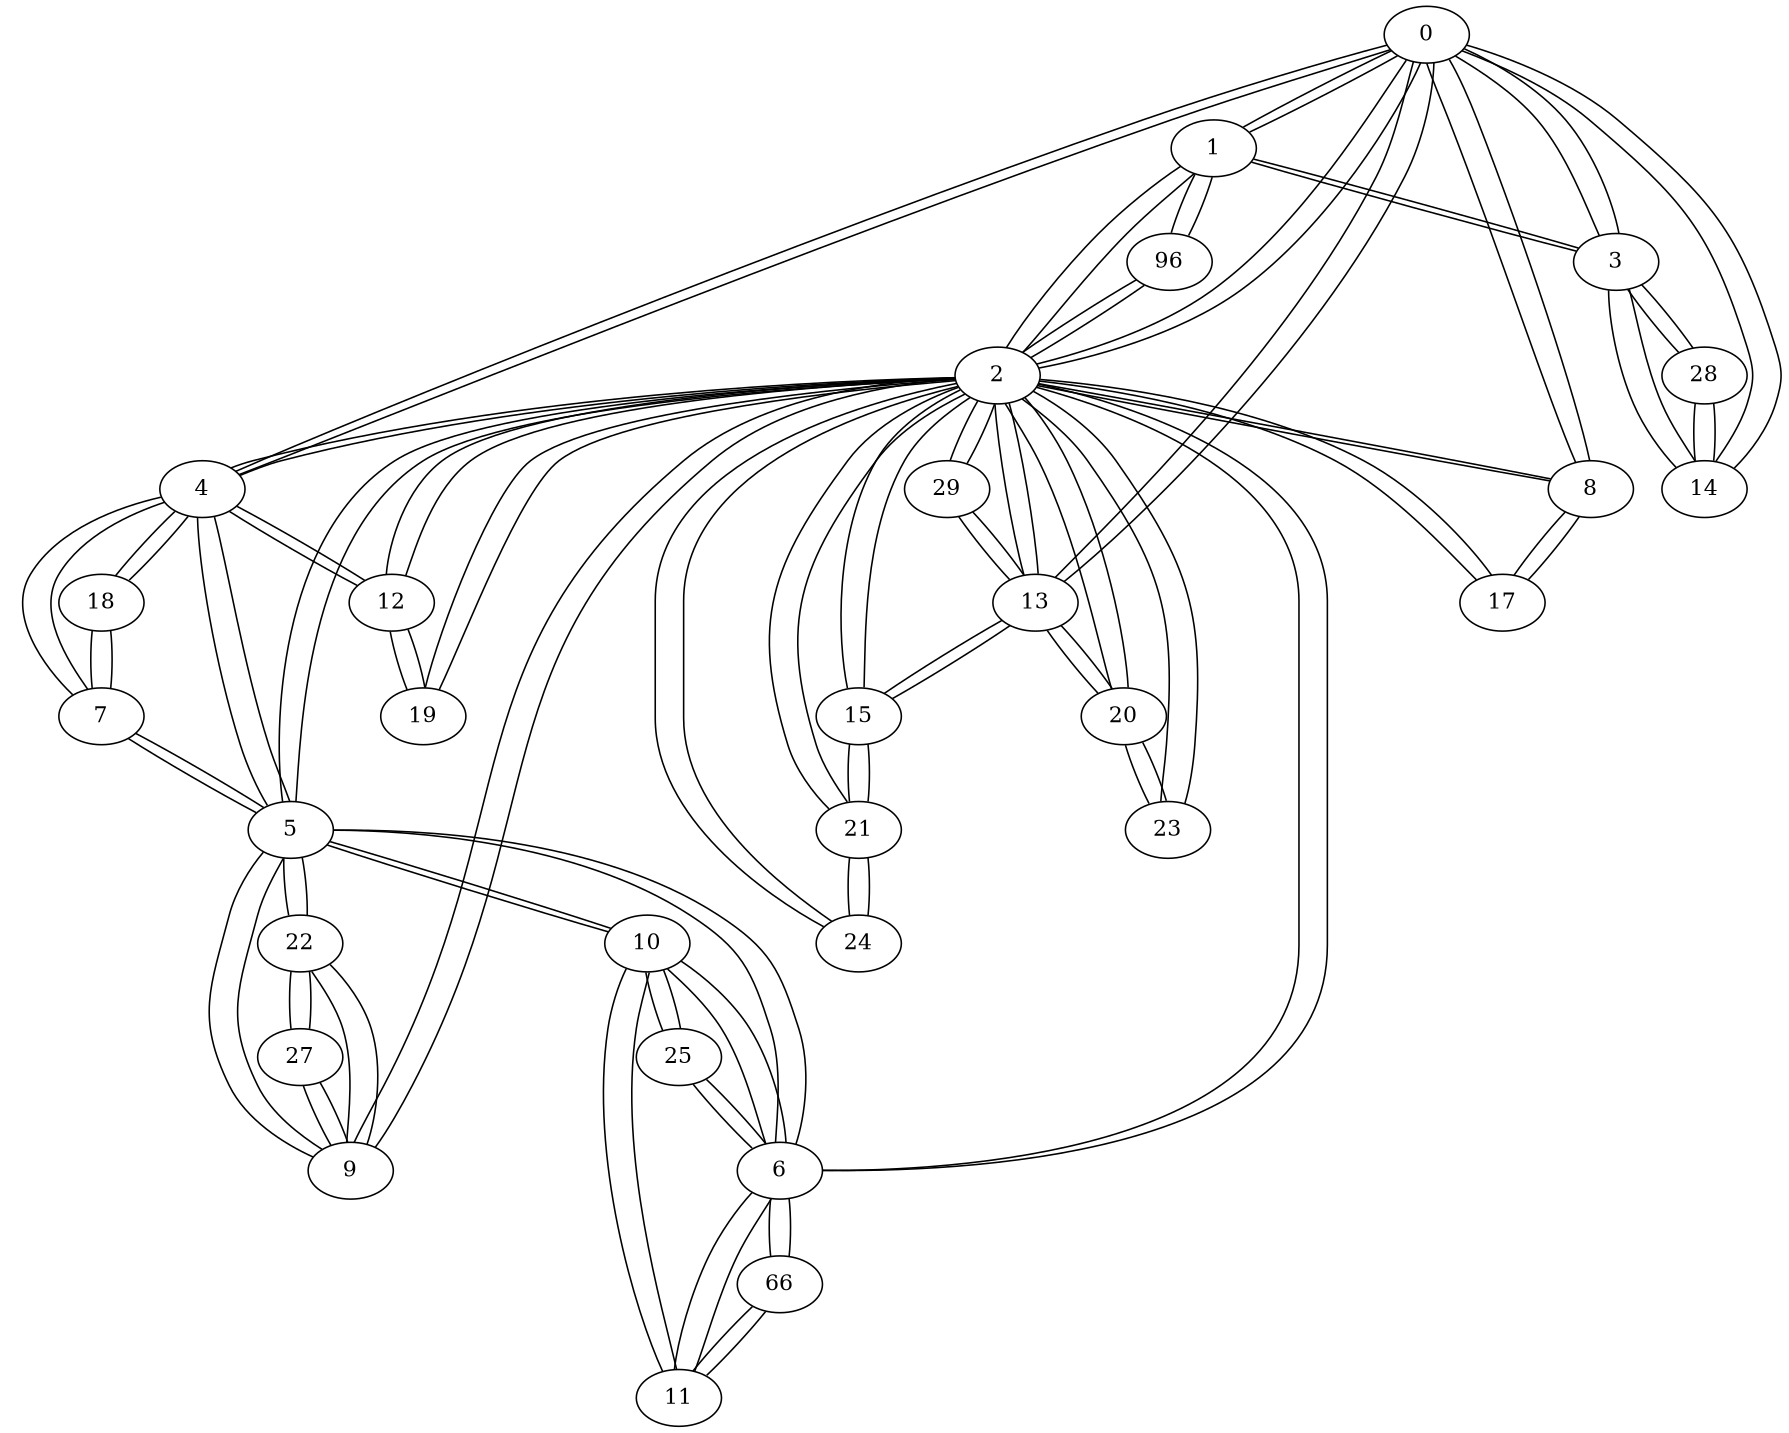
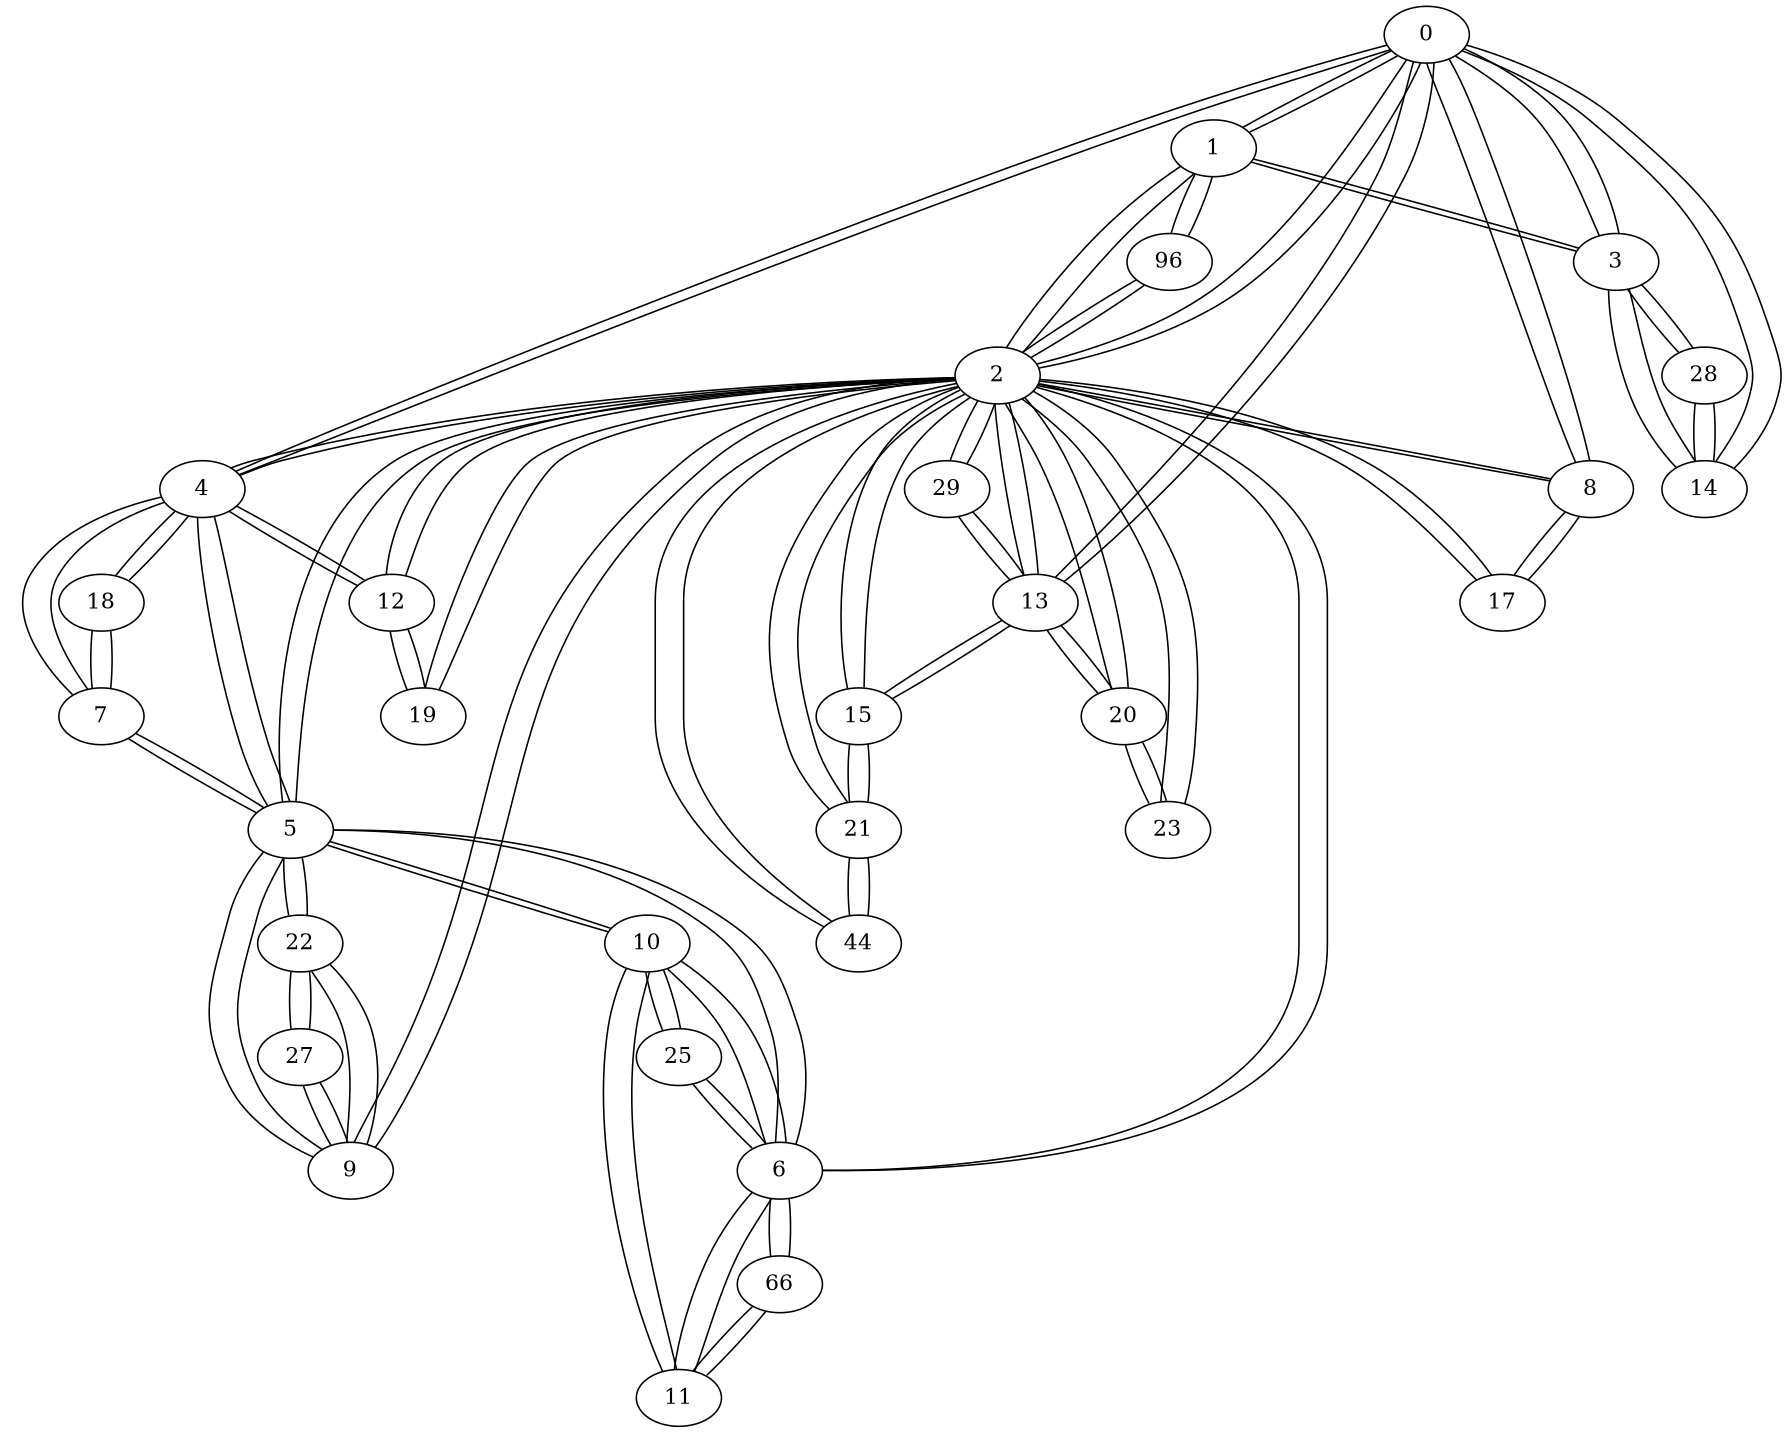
(859, 944) -> (859, 944)
